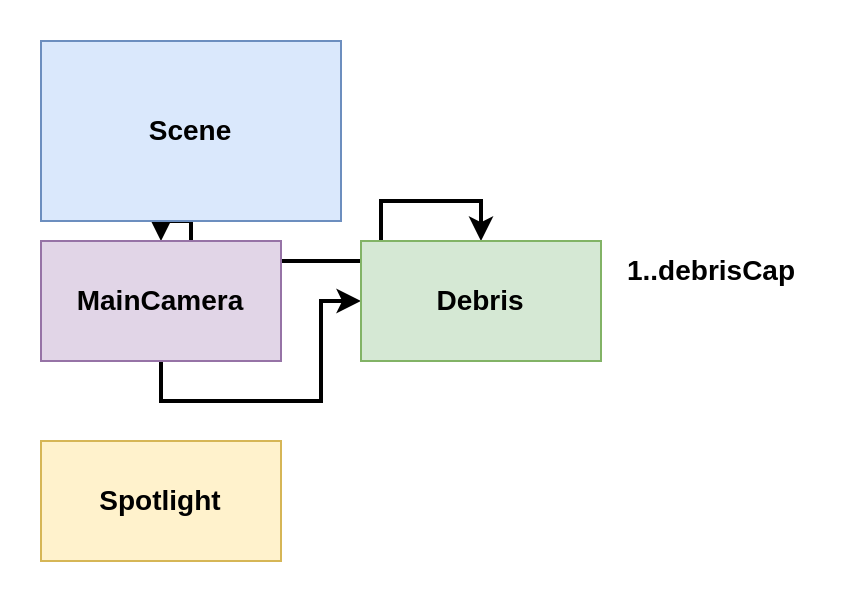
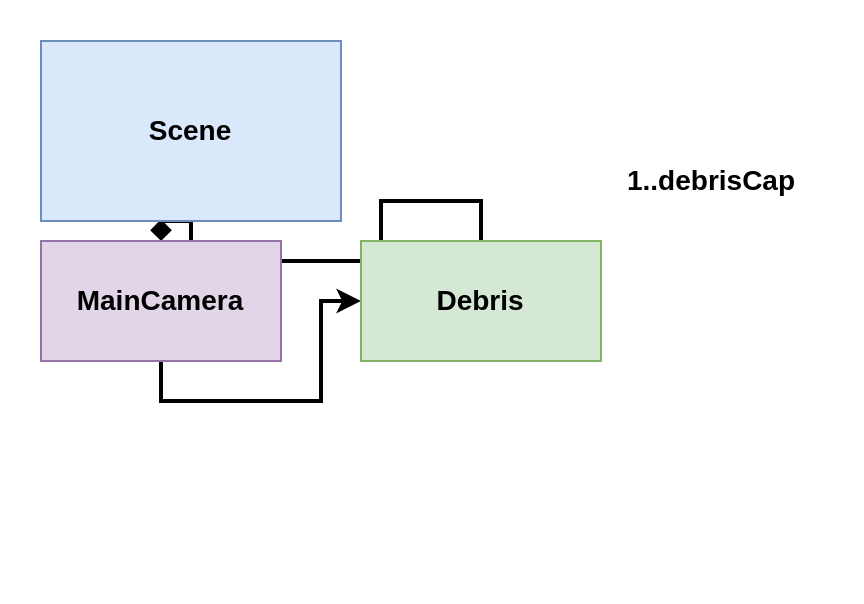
(167, 221) -> (167, 221)
(481, 221) -> (481, 230)
(711, 271) -> (711, 181)
(161, 501) -> none
